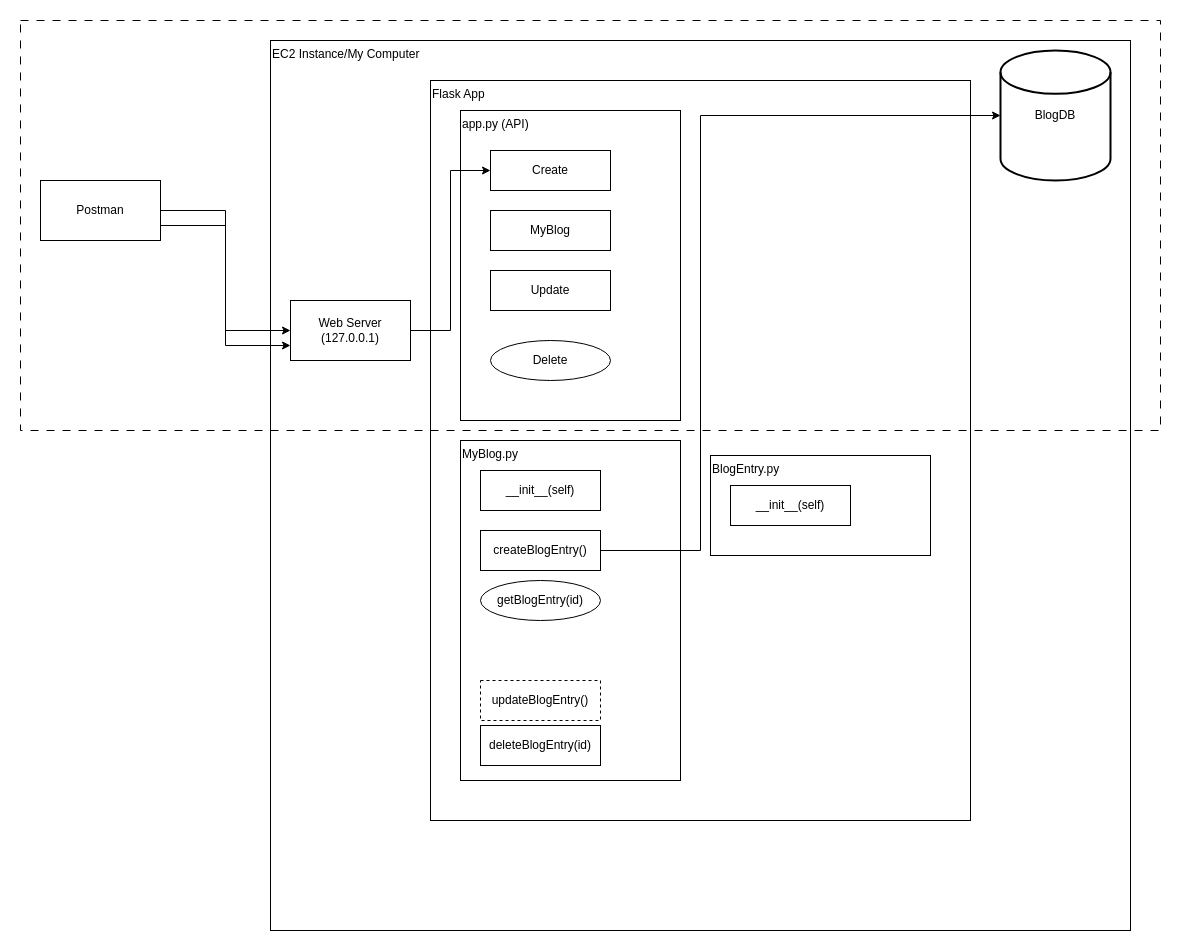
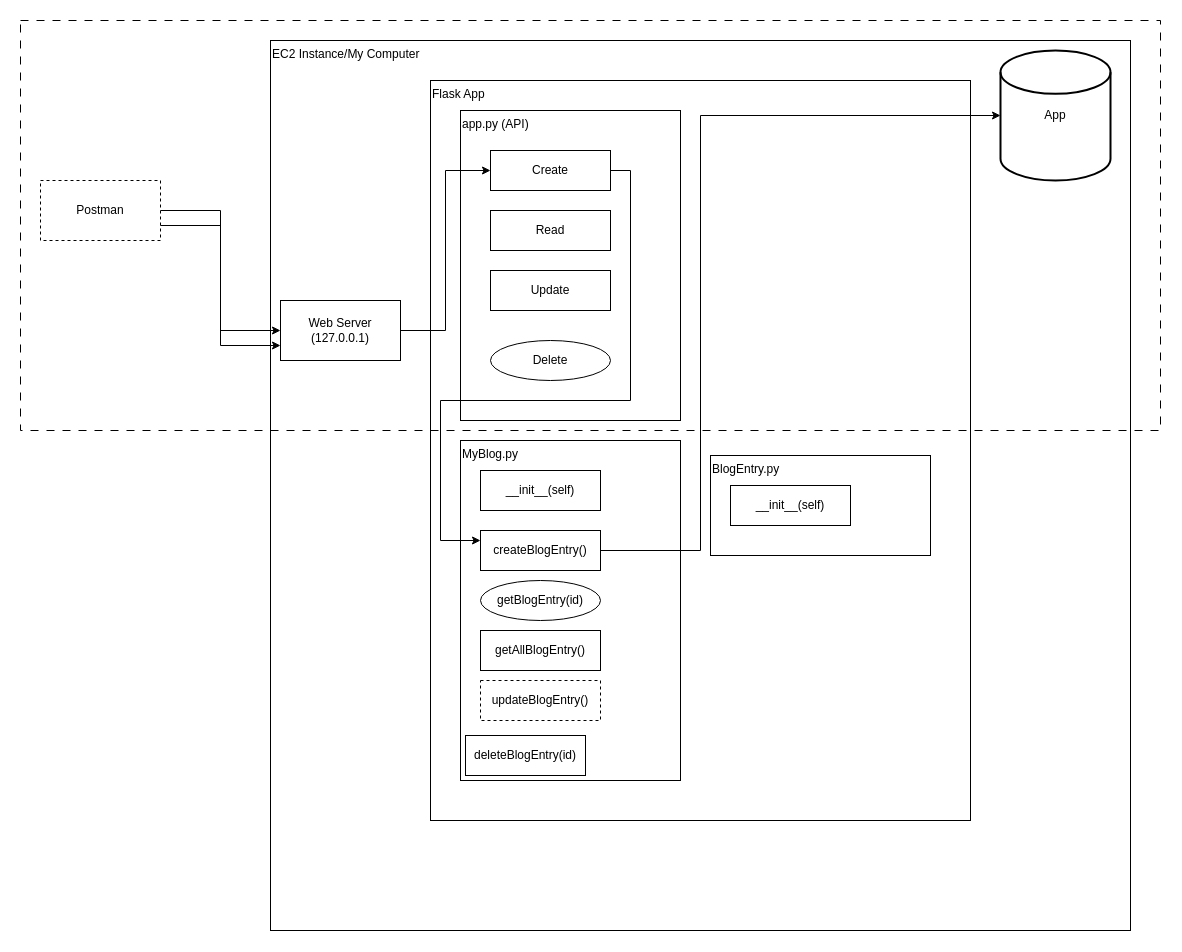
(1056, 116) -> (1056, 116)
(101, 211) -> (101, 211)
(551, 231) -> (551, 231)
(351, 331) -> (341, 331)
none -> (575, 401)
none -> (541, 651)
(541, 746) -> (526, 756)
